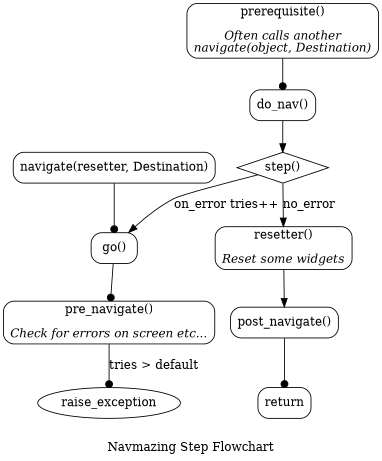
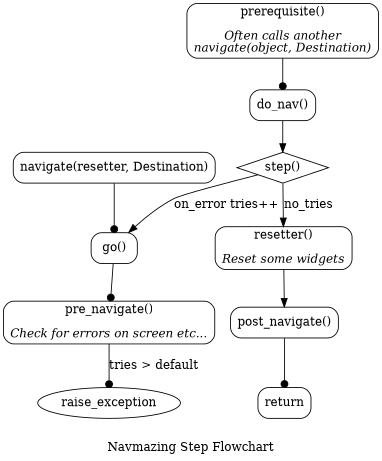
(309, 205) -> (309, 205)
